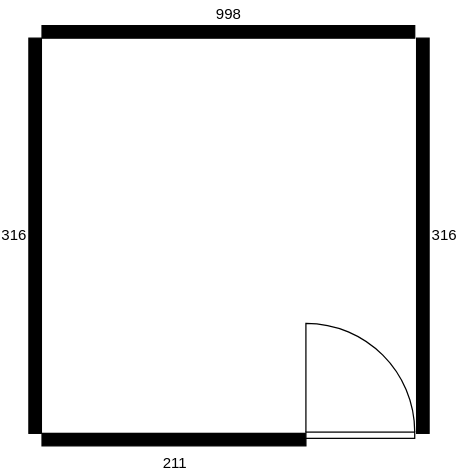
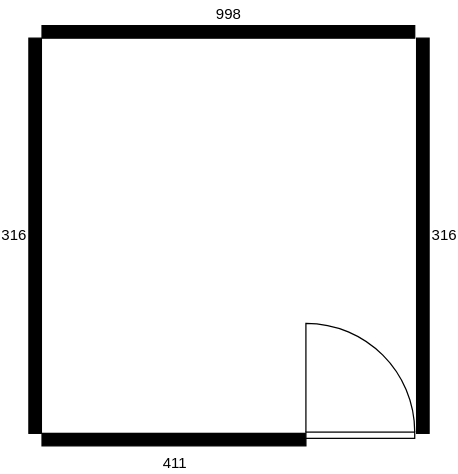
(175, 463) -> (175, 463)
